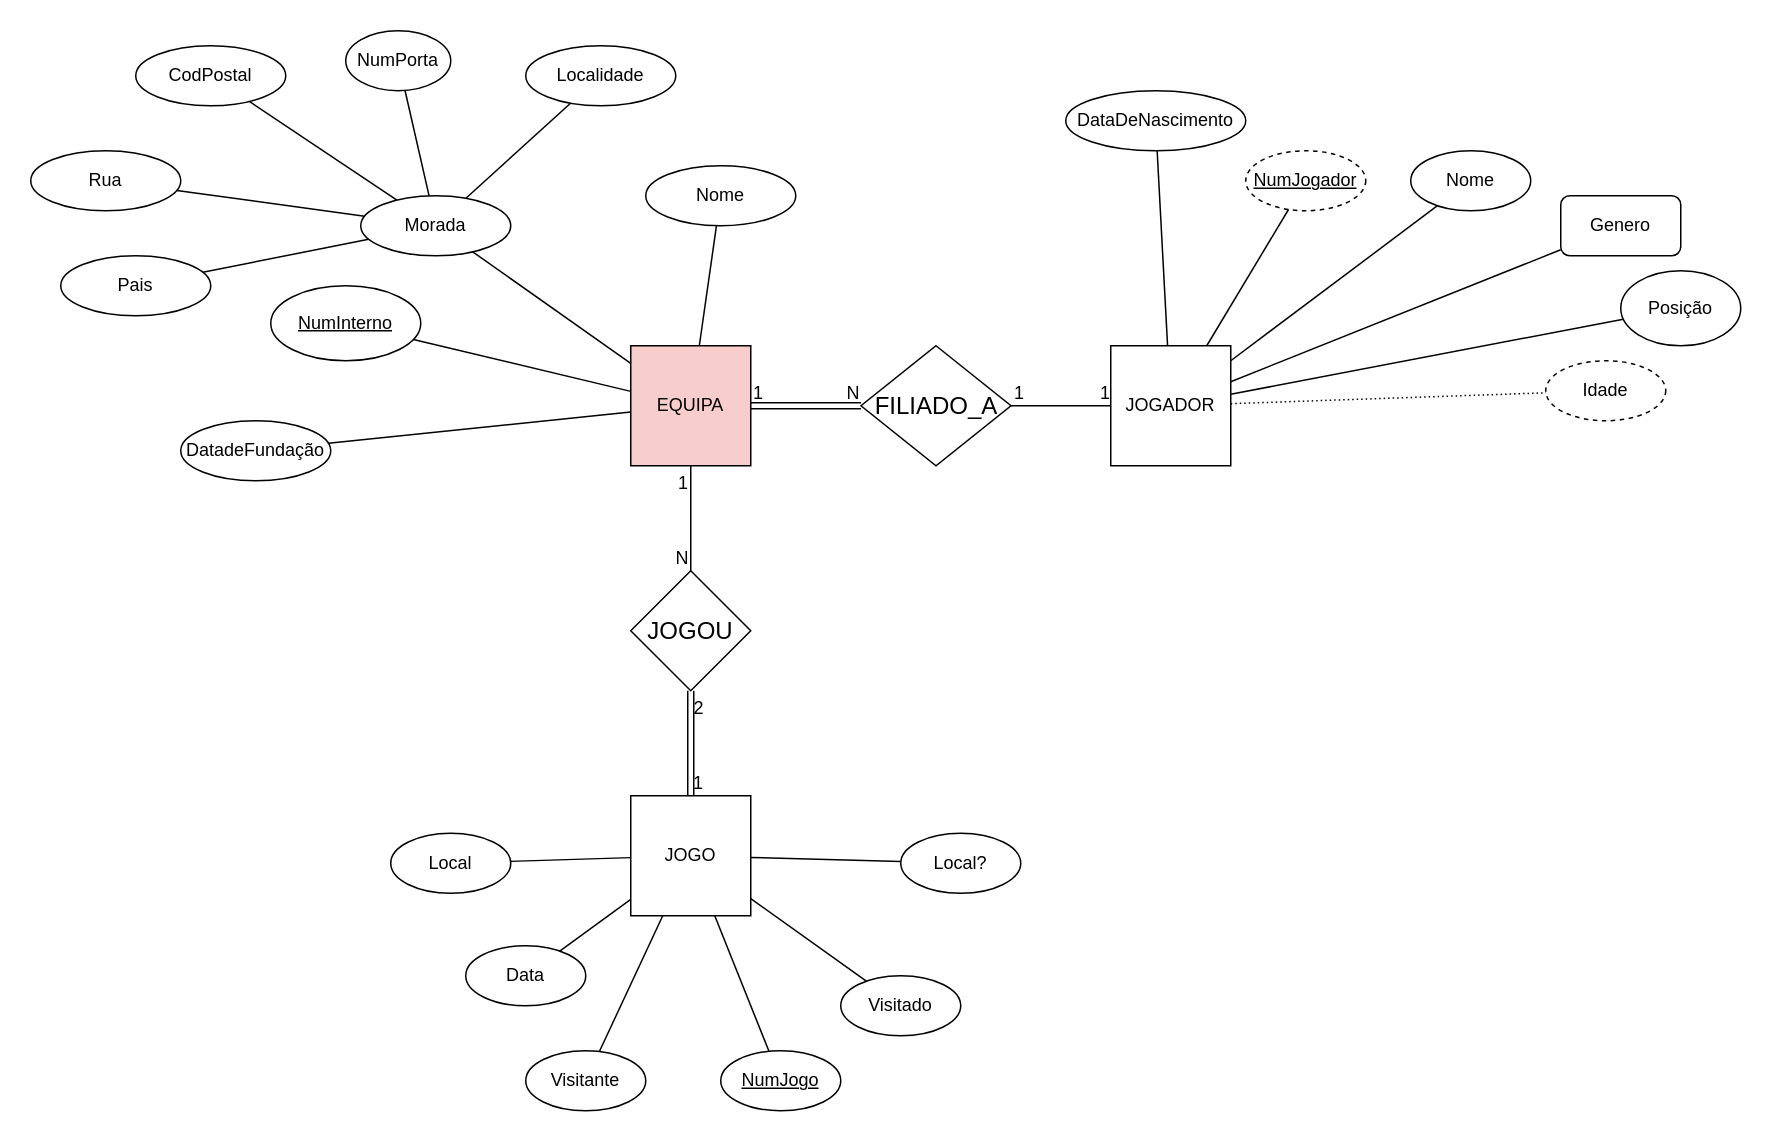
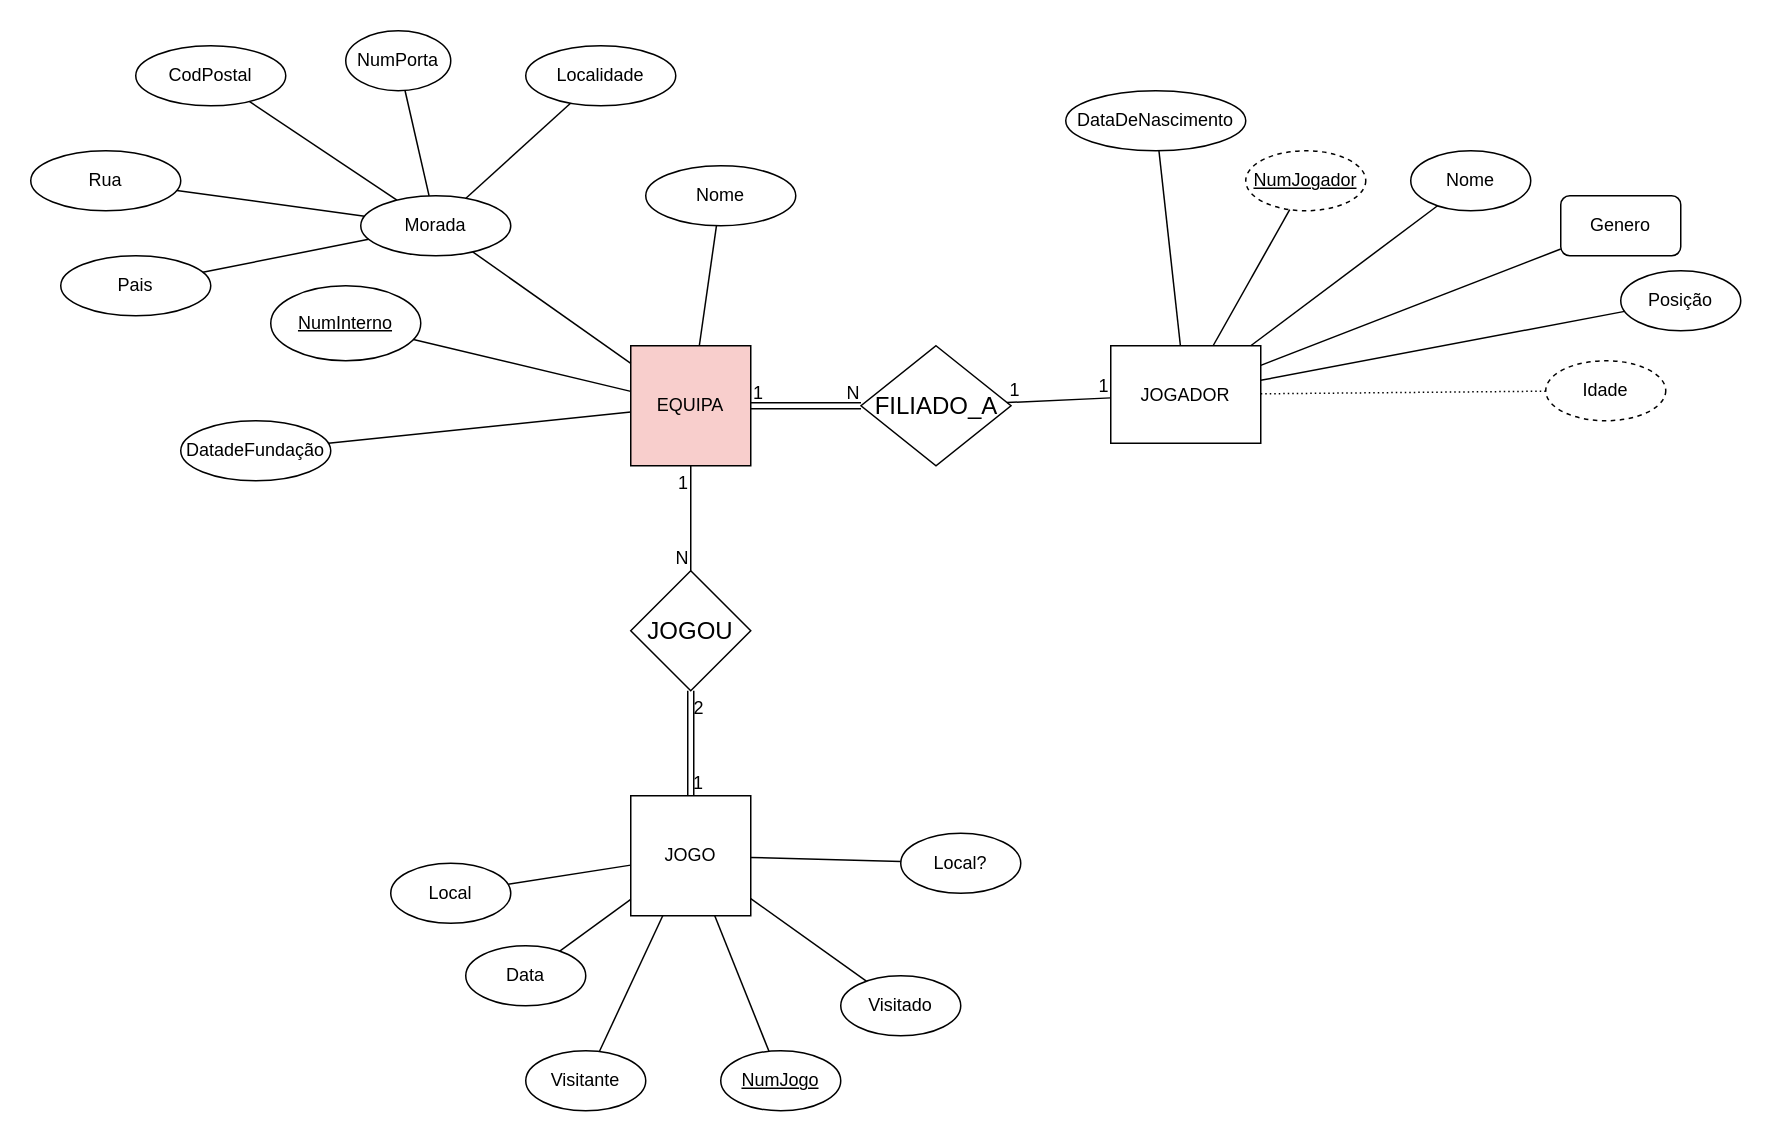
(1681, 308) -> (1681, 301)
(1171, 406) -> (1186, 395)
(451, 863) -> (451, 893)
